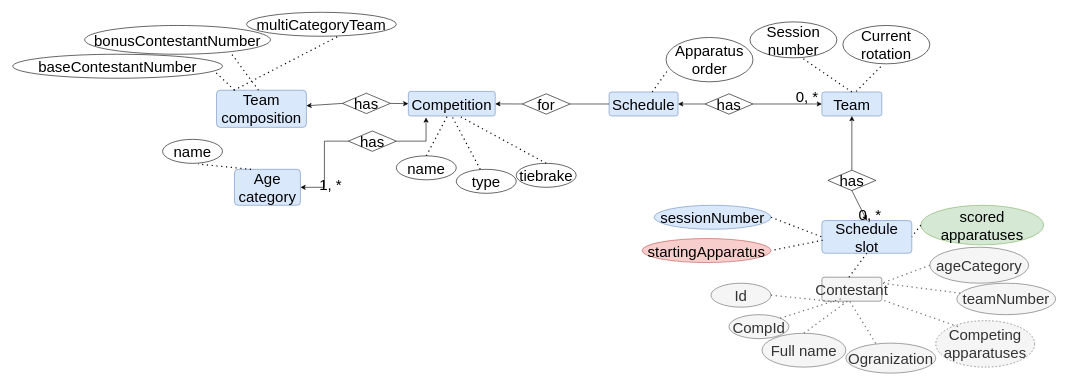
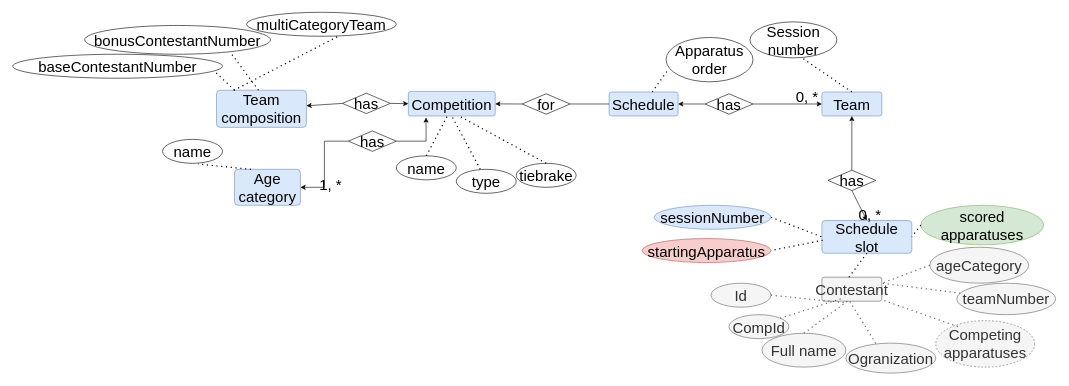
(887, 45) -> none
(869, 79) -> none
